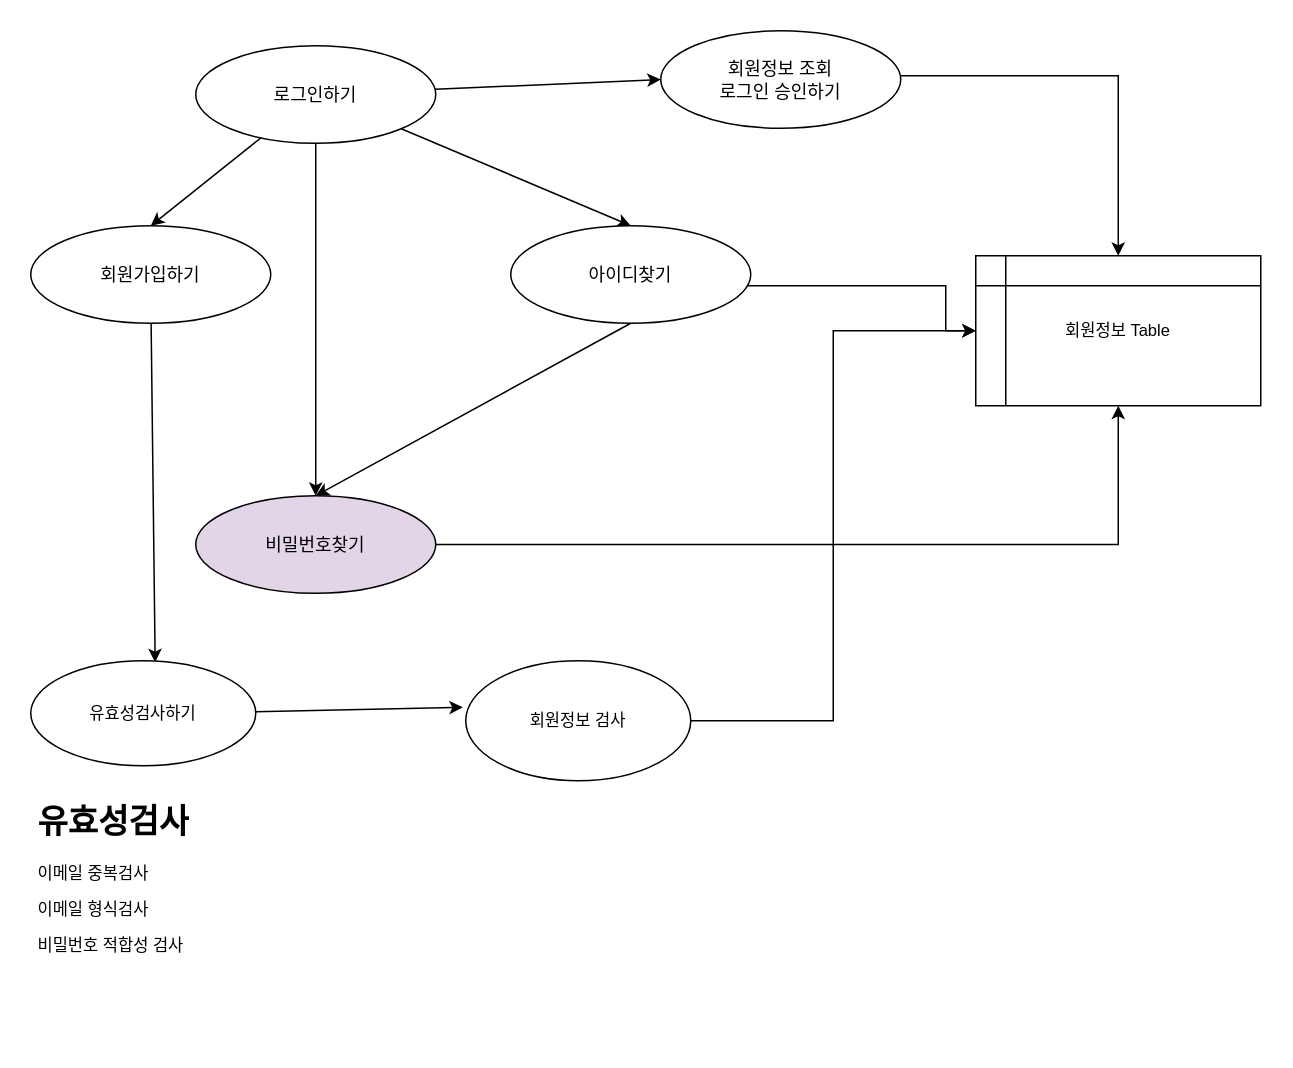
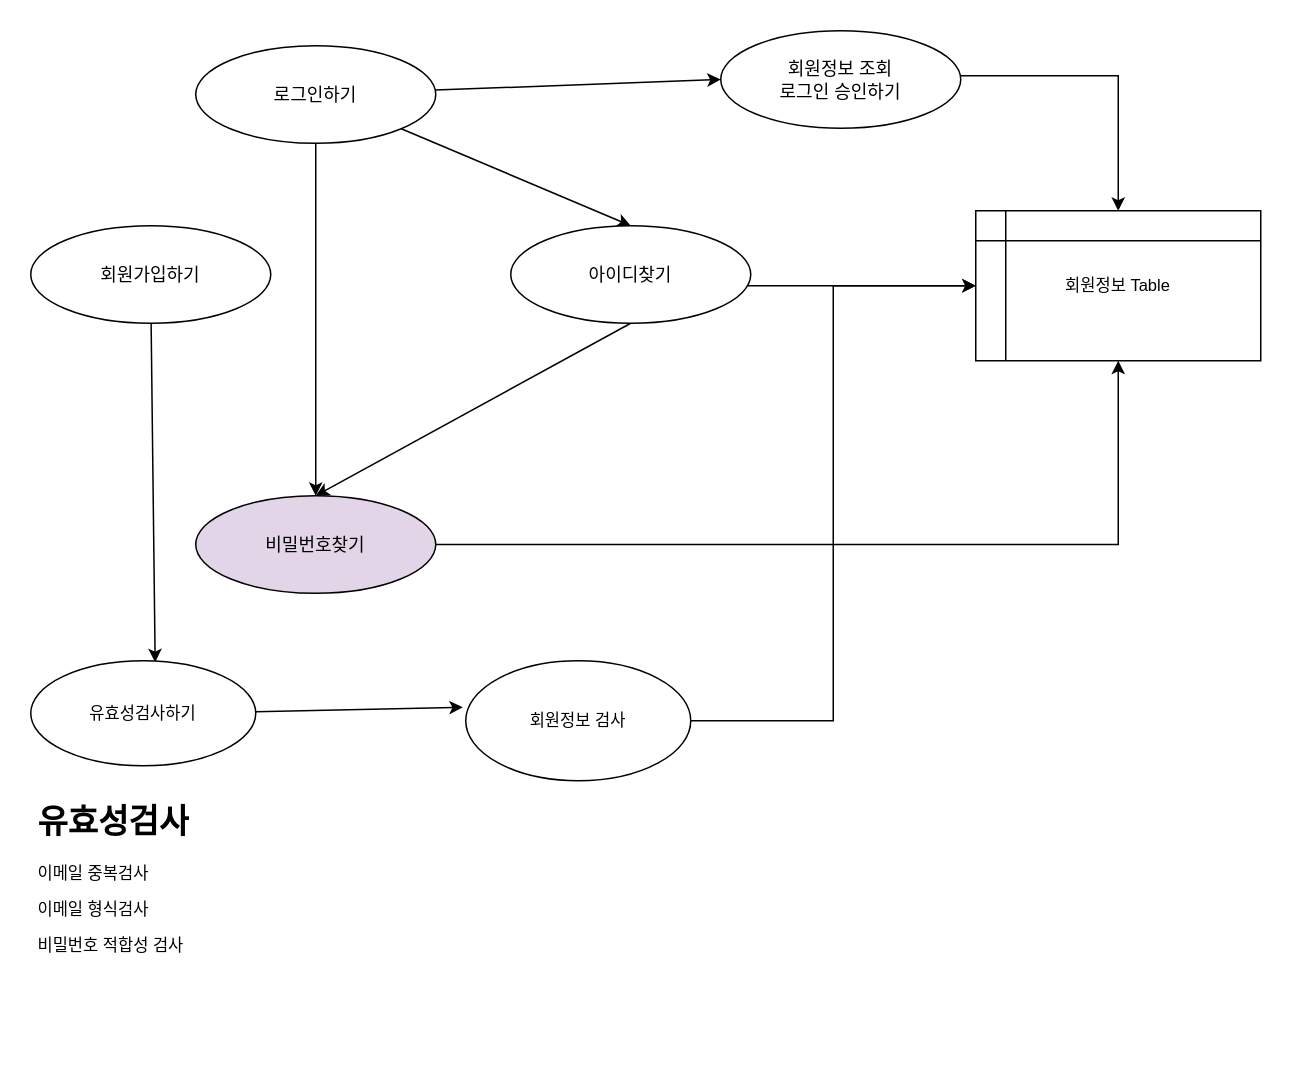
(781, 80) -> (841, 80)
(210, 179) -> none
(1118, 331) -> (1118, 286)
